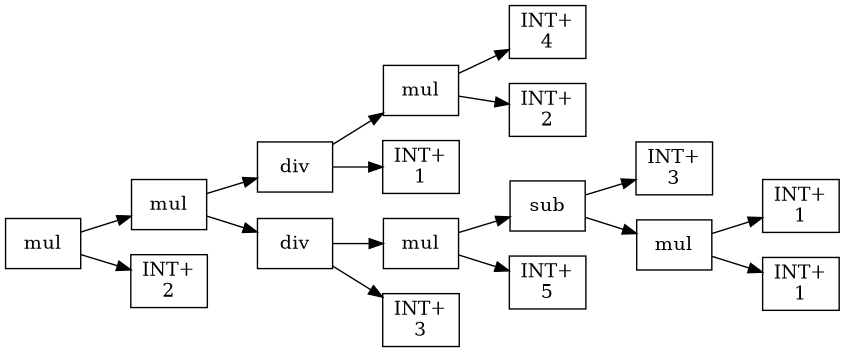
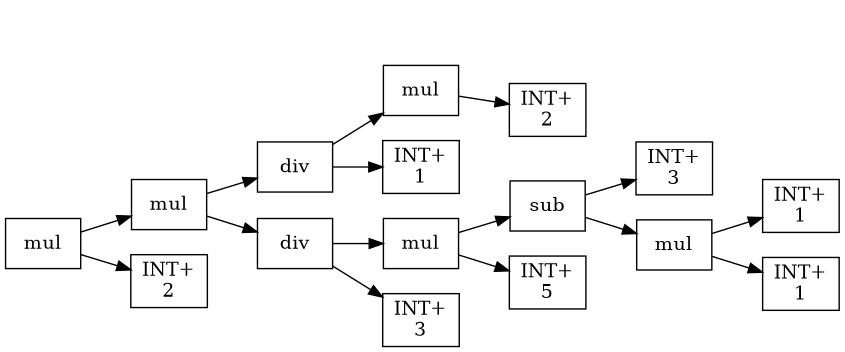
(548, 32) -> none
